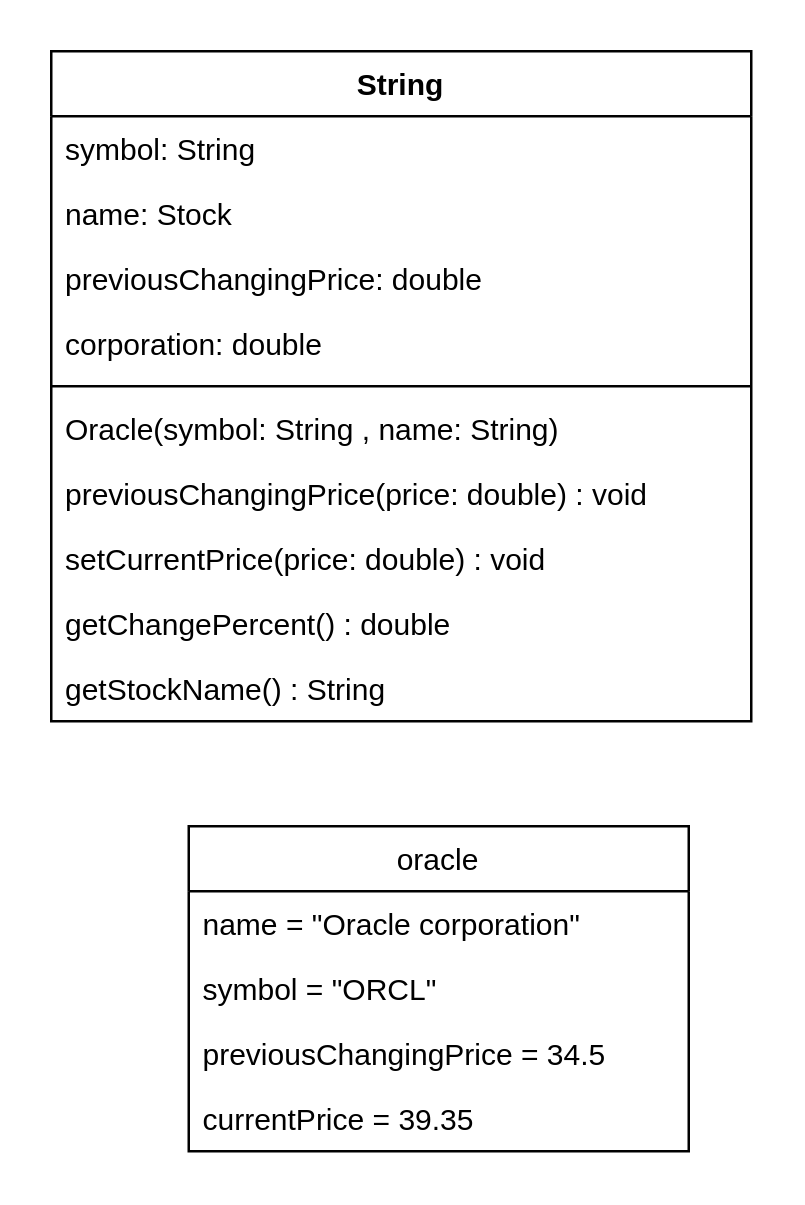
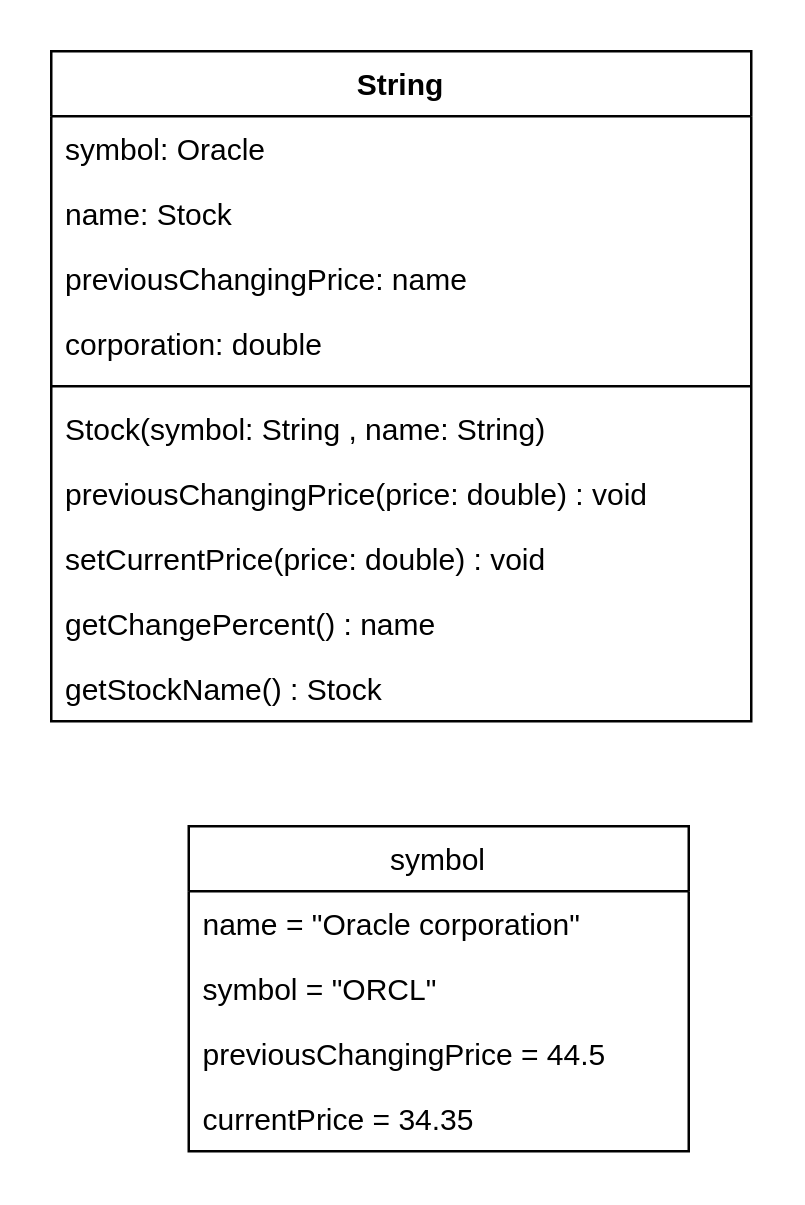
(167, 150) -> (167, 150)
(285, 280) -> (272, 280)
(333, 430) -> (328, 430)
(276, 625) -> (263, 625)
(243, 690) -> (238, 690)
(438, 860) -> (438, 860)
(414, 1055) -> (414, 1055)
(355, 1120) -> (355, 1120)
